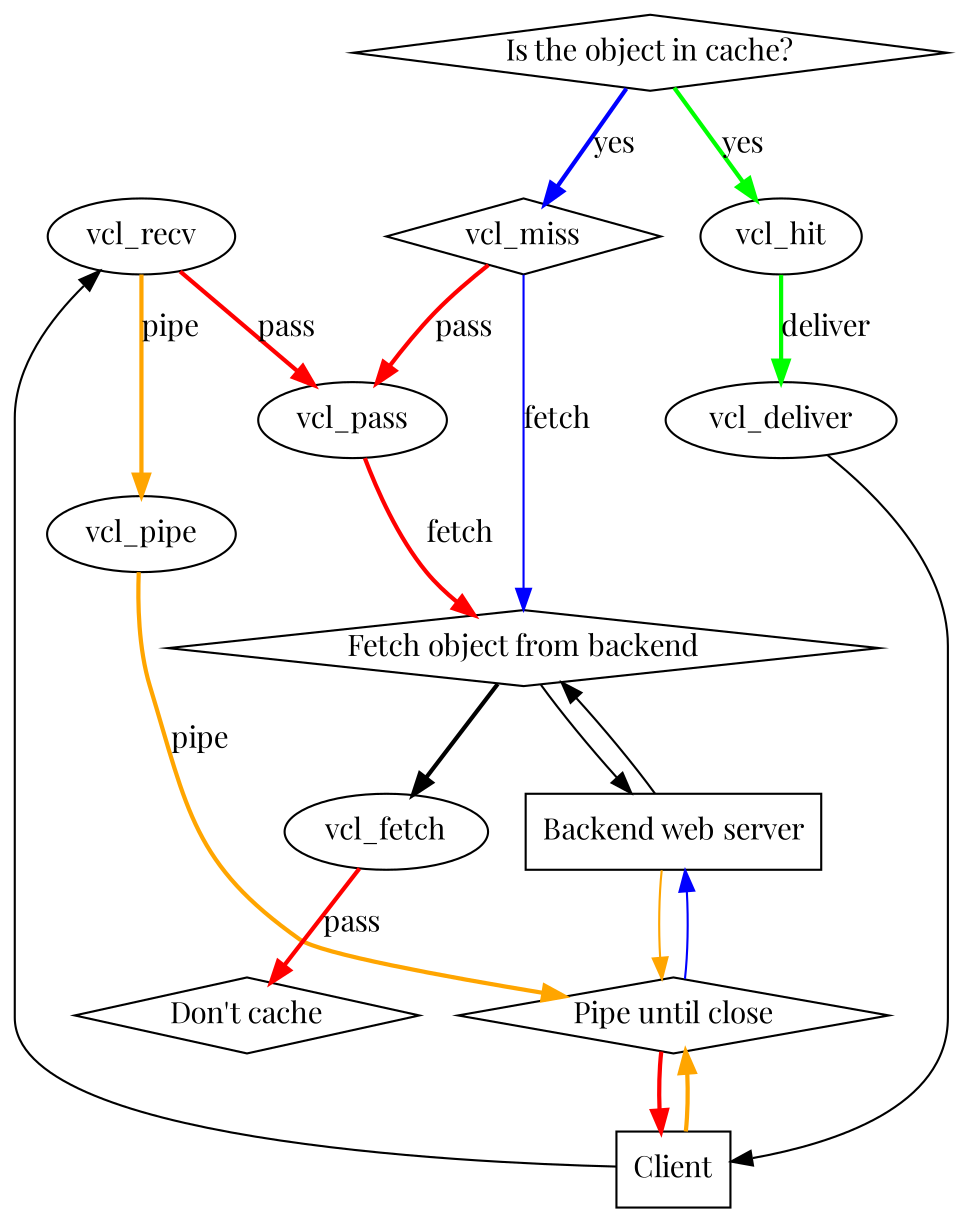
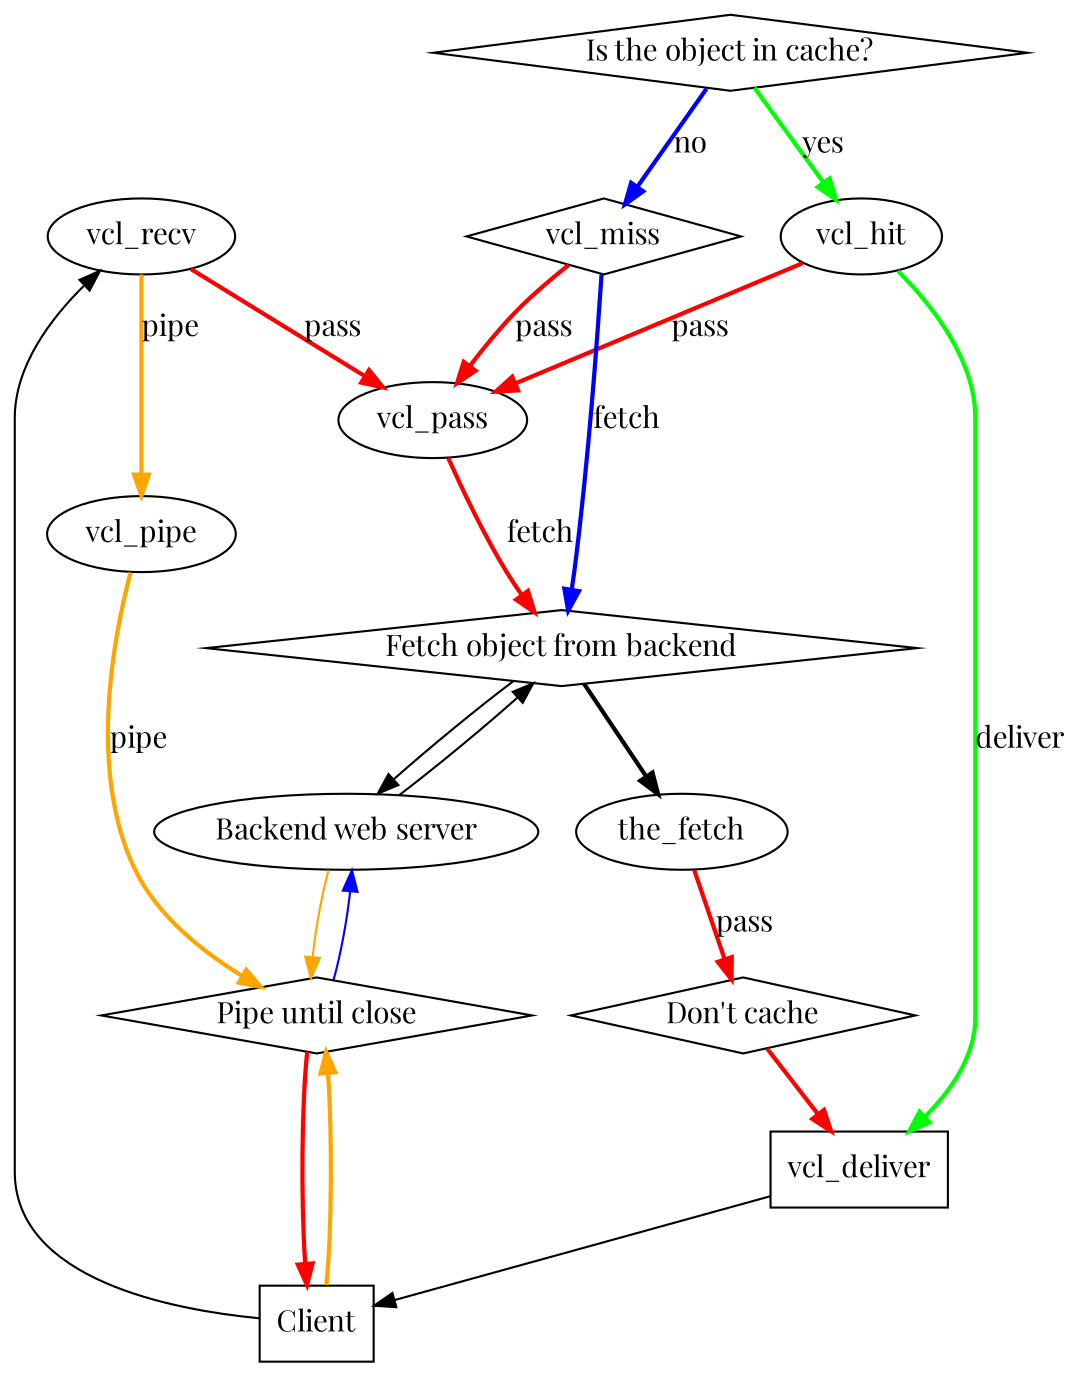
(614, 145) -> (690, 145)
none -> (659, 323)
(781, 420) -> (859, 1170)
(524, 432) -> (589, 432)
(386, 832) -> (682, 832)
(673, 832) -> (346, 832)
none -> (793, 1081)
